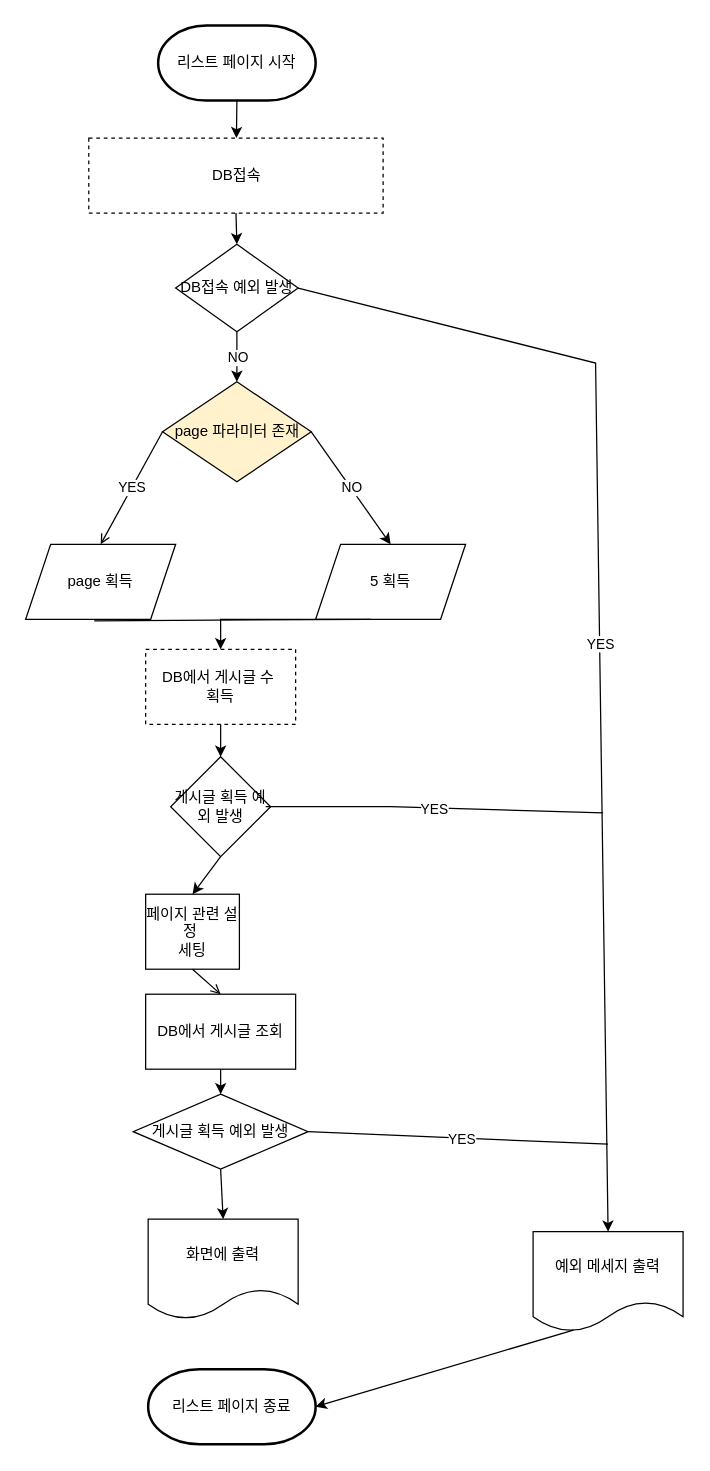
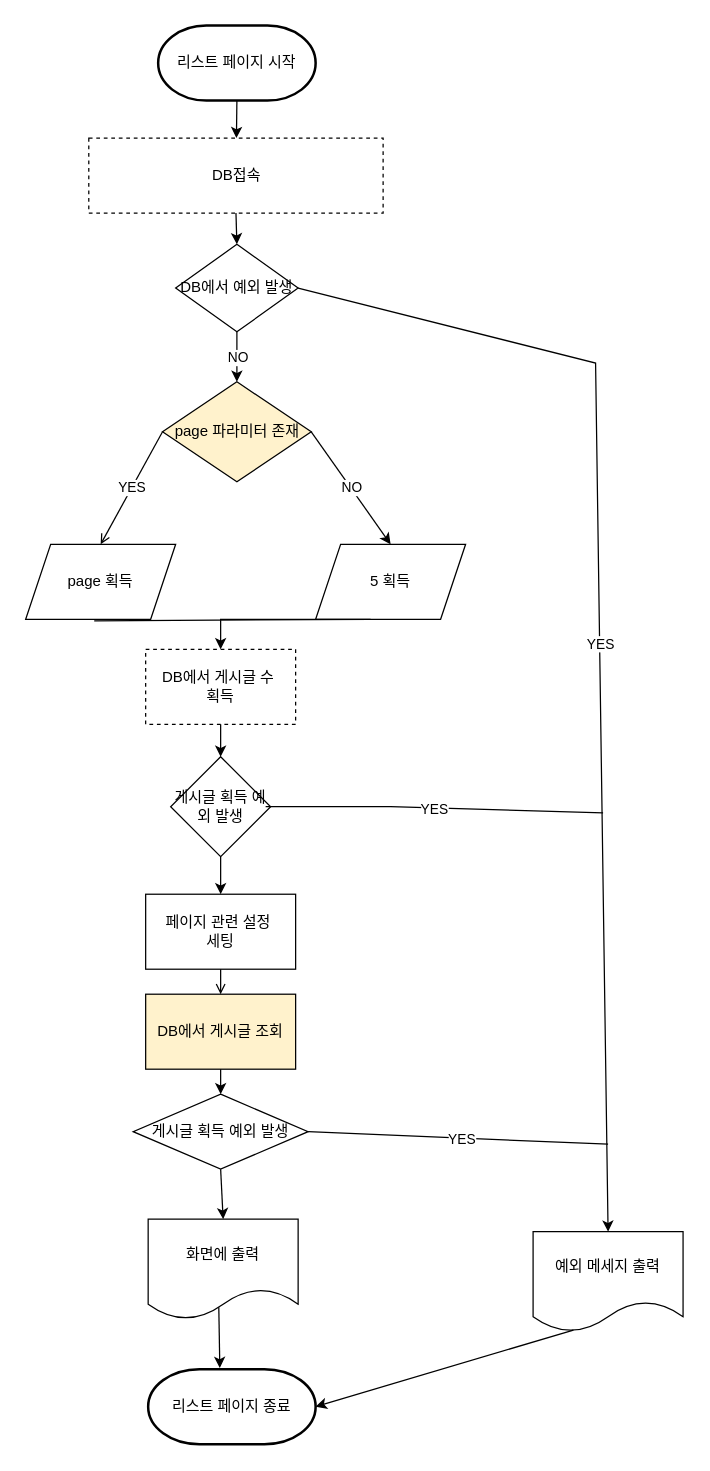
(237, 288) -> (237, 288)
(193, 932) -> (221, 932)
(221, 1032) -> (221, 1032)
none -> (219, 1334)
